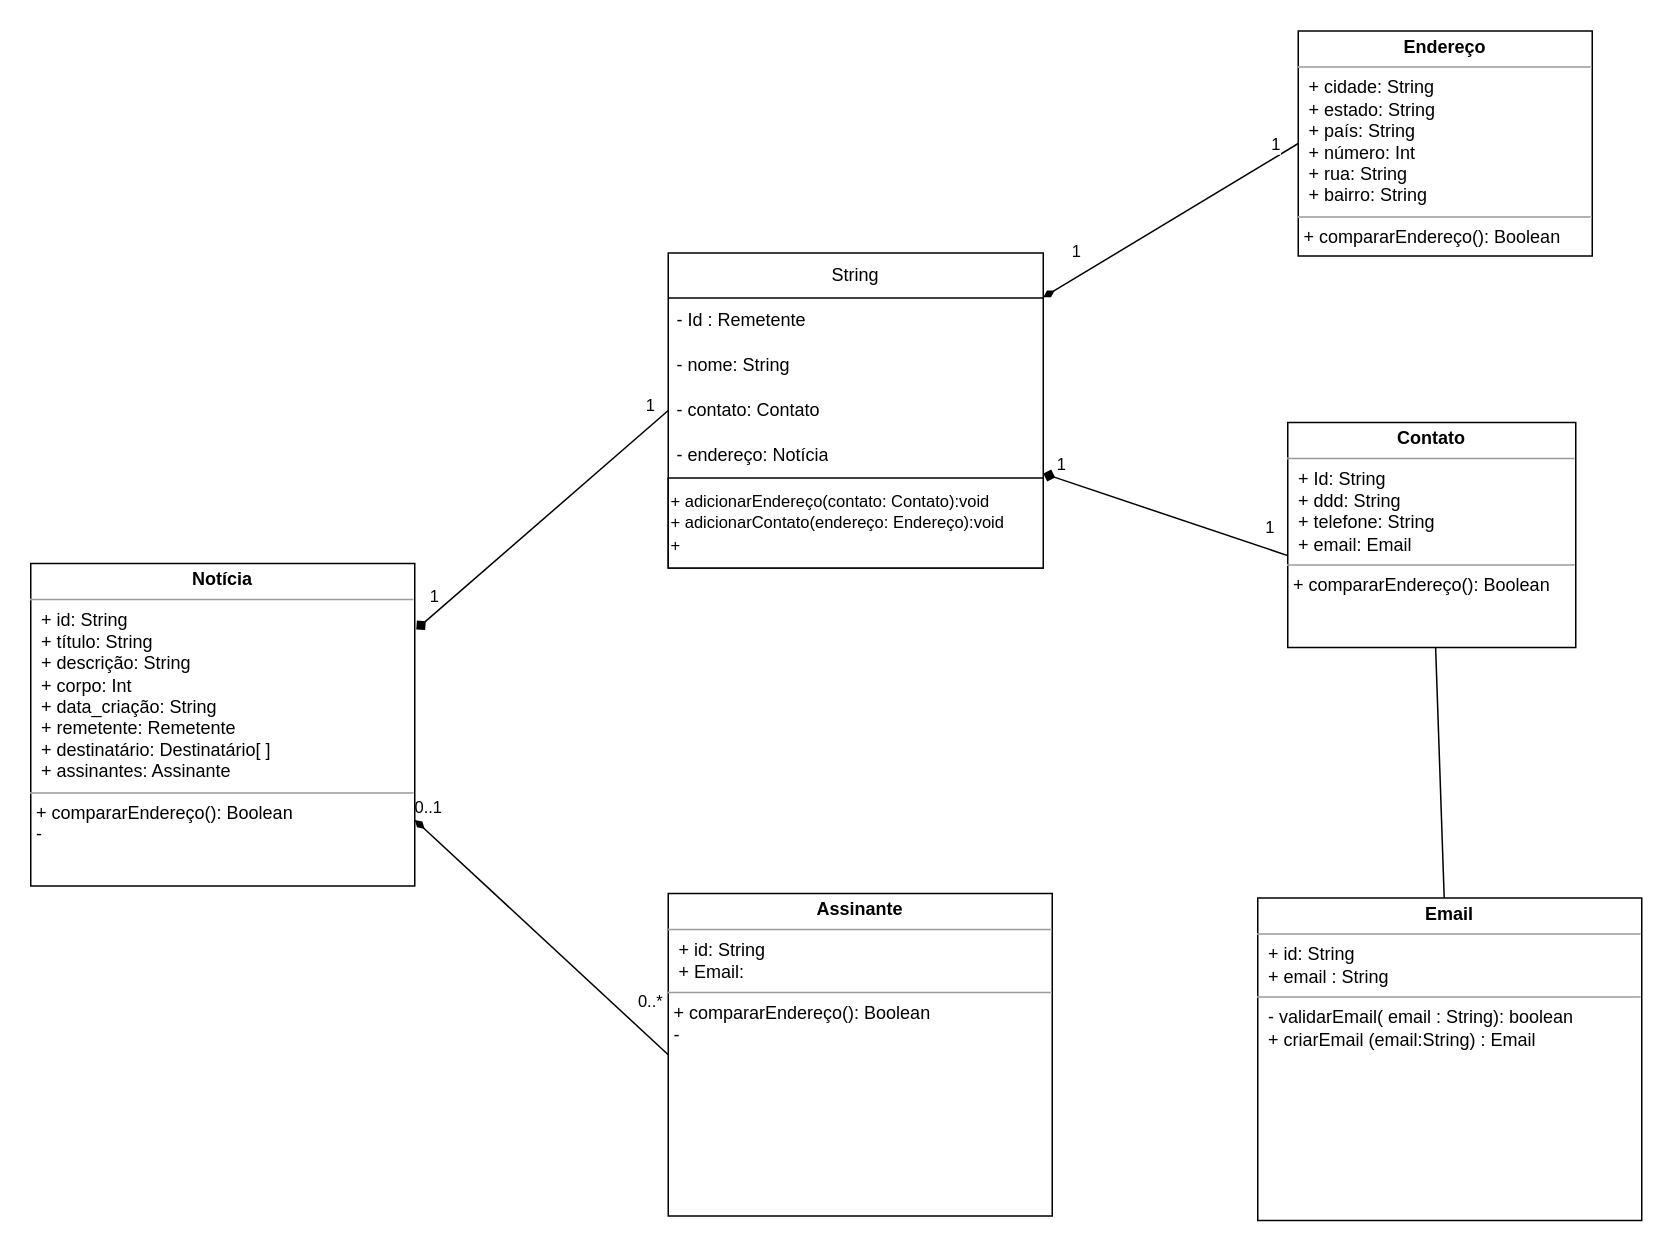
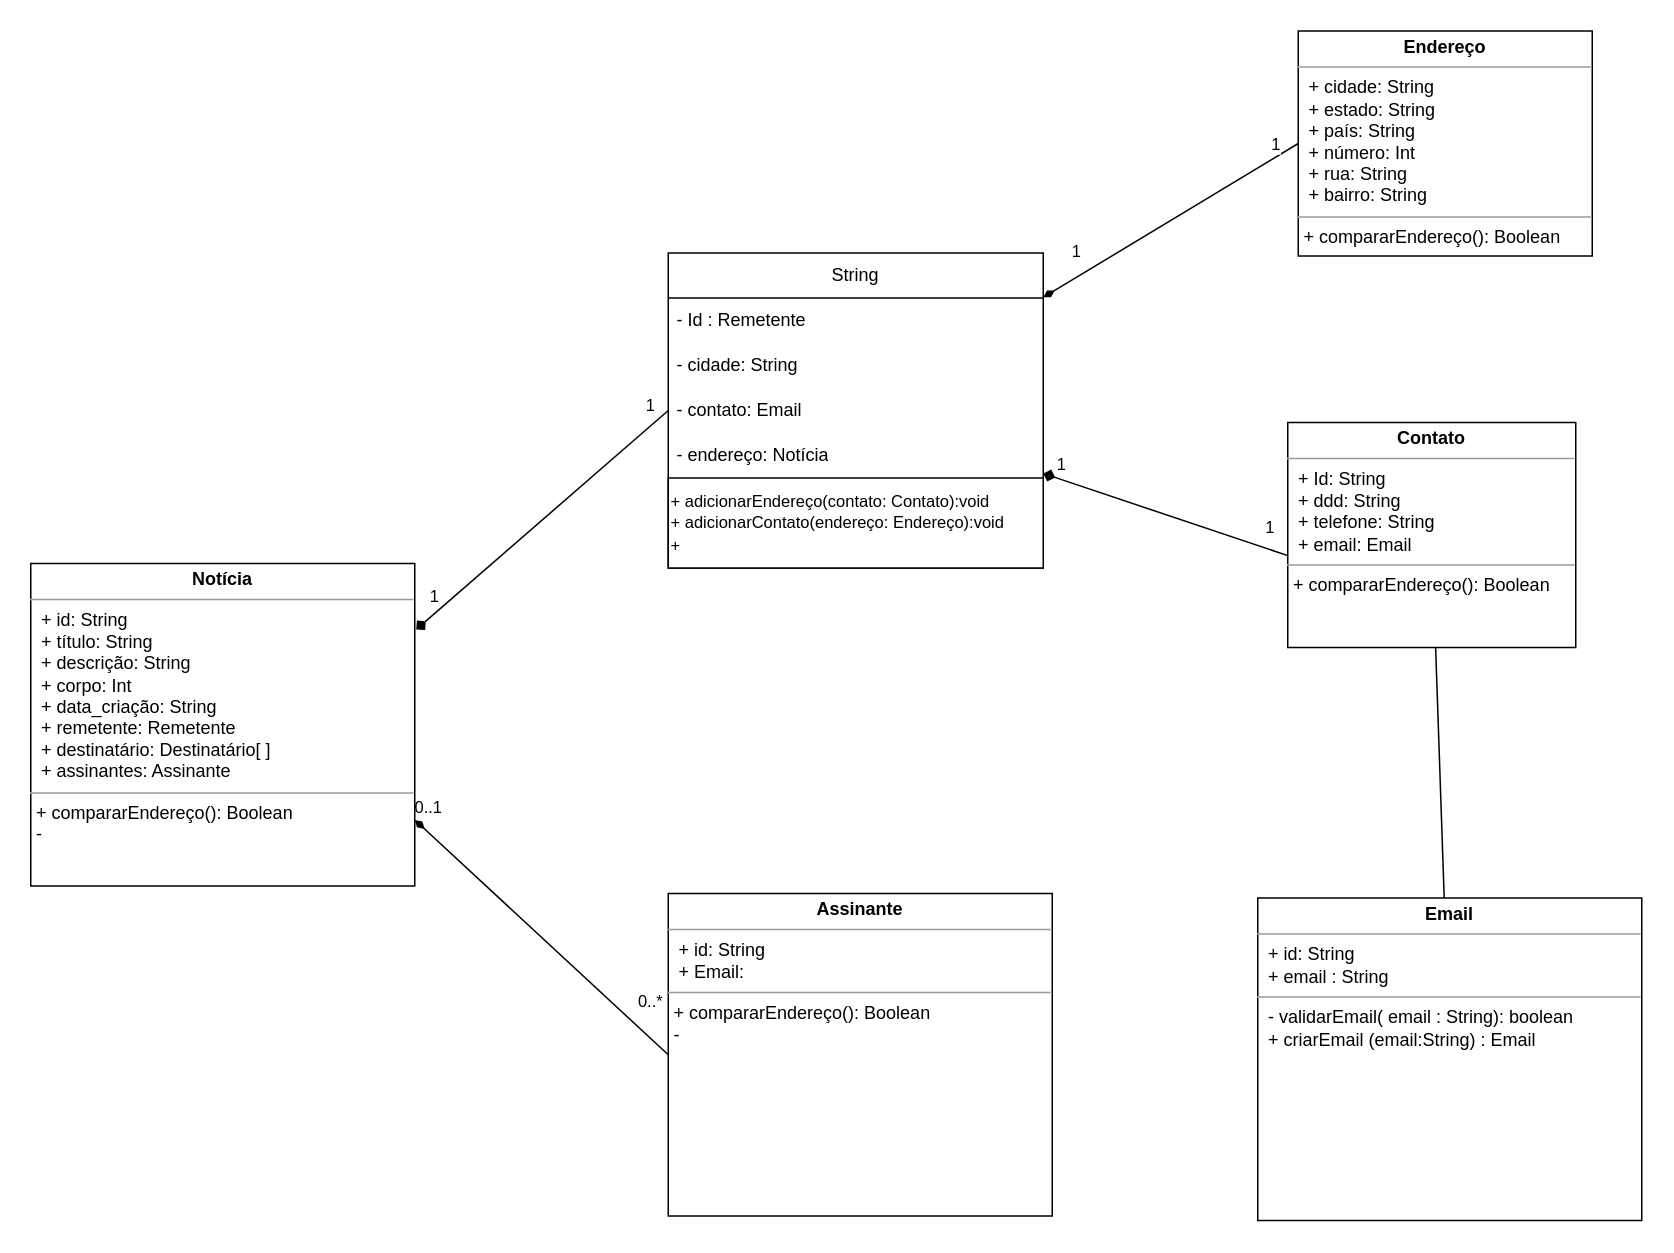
(738, 365) -> (746, 365)
(761, 410) -> (746, 410)
